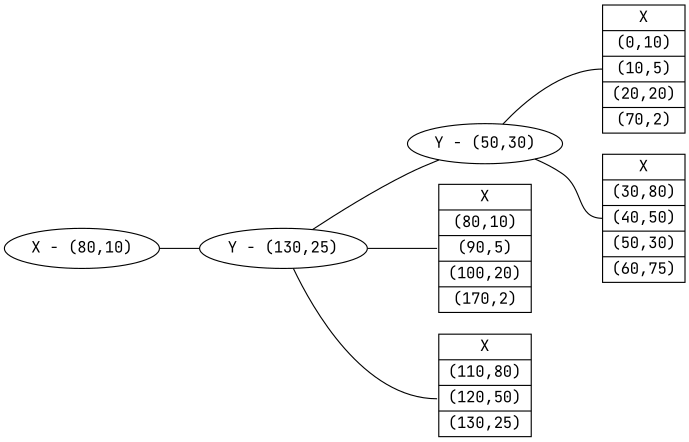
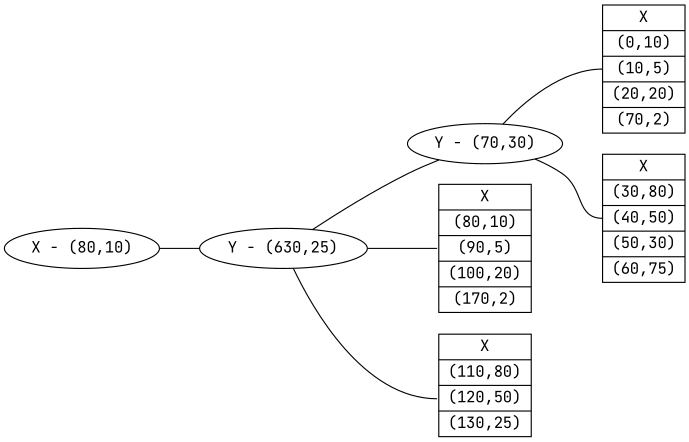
(485, 144) -> (485, 144)
(283, 248) -> (283, 248)
